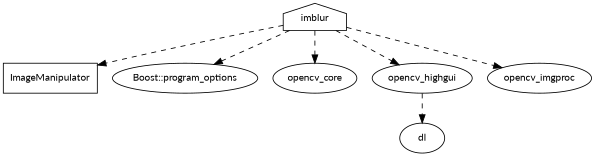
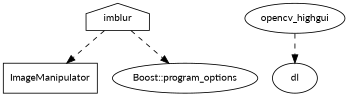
(364, 46) -> none
(315, 78) -> none
(540, 78) -> none
